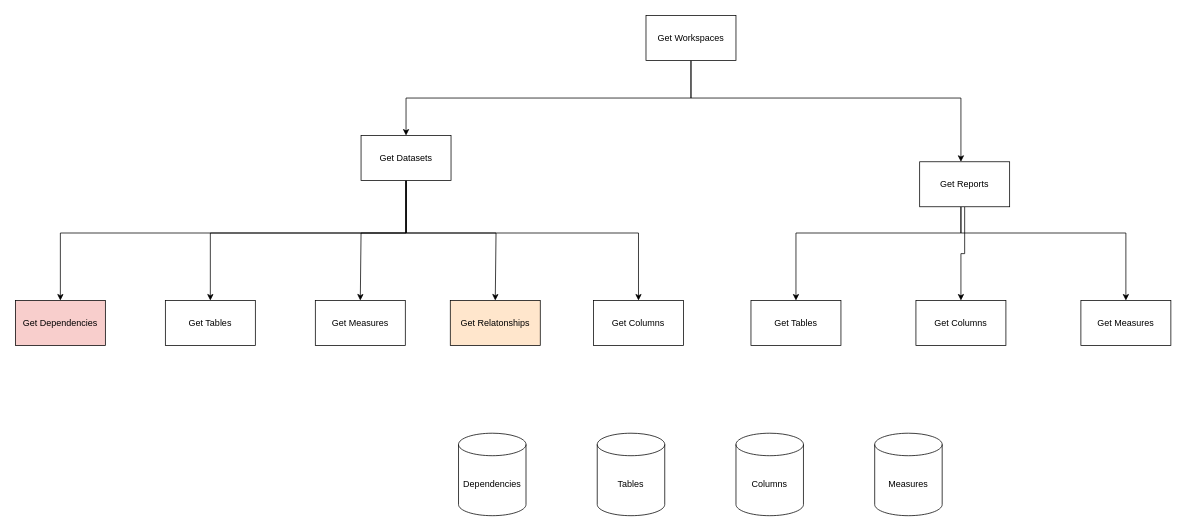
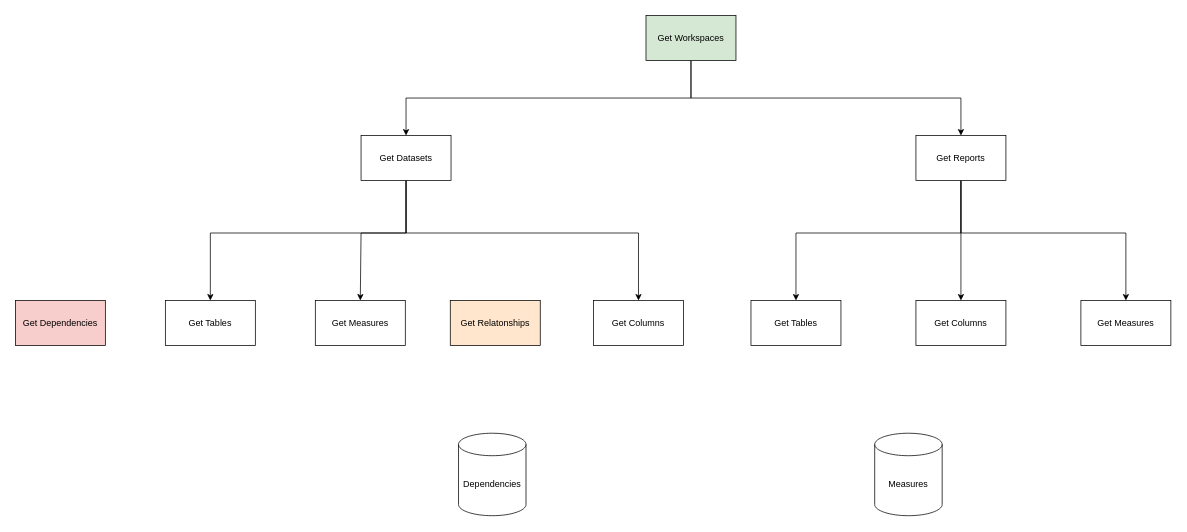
(691, 38) -> (691, 38)
(965, 184) -> (961, 158)
(60, 263) -> none
(496, 271) -> none
(631, 474) -> none
(770, 474) -> none
